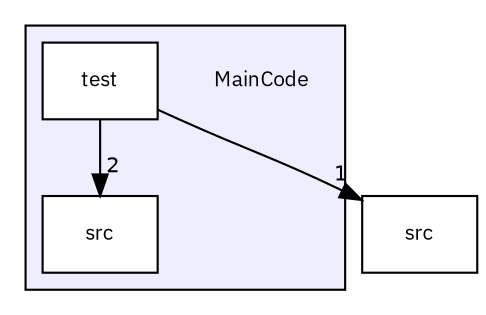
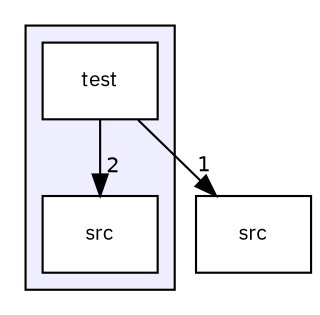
(262, 81) -> none
